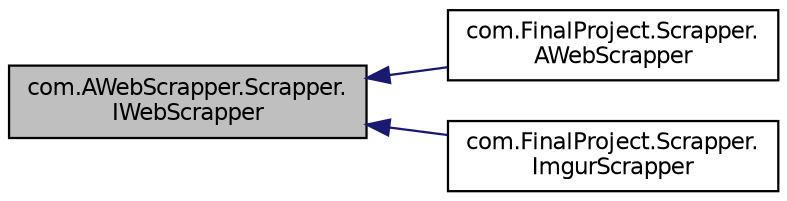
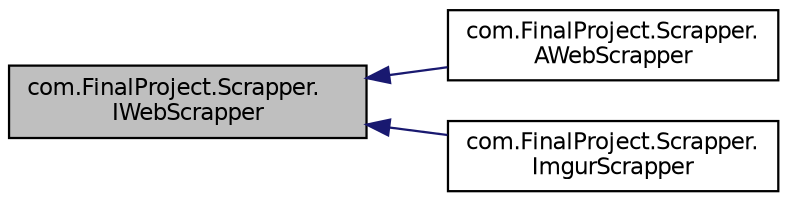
(188, 102) -> (188, 102)
